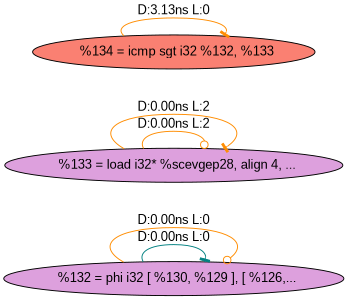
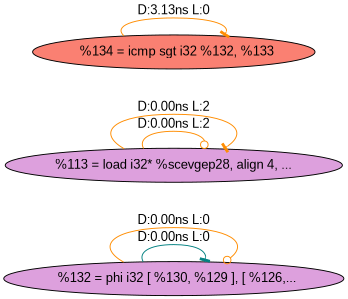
(174, 165) -> (174, 165)
